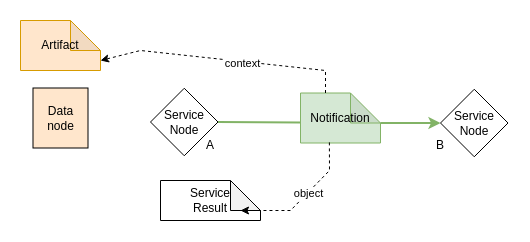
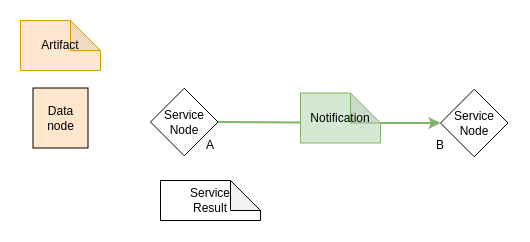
(227, 60) -> none
(310, 191) -> none
